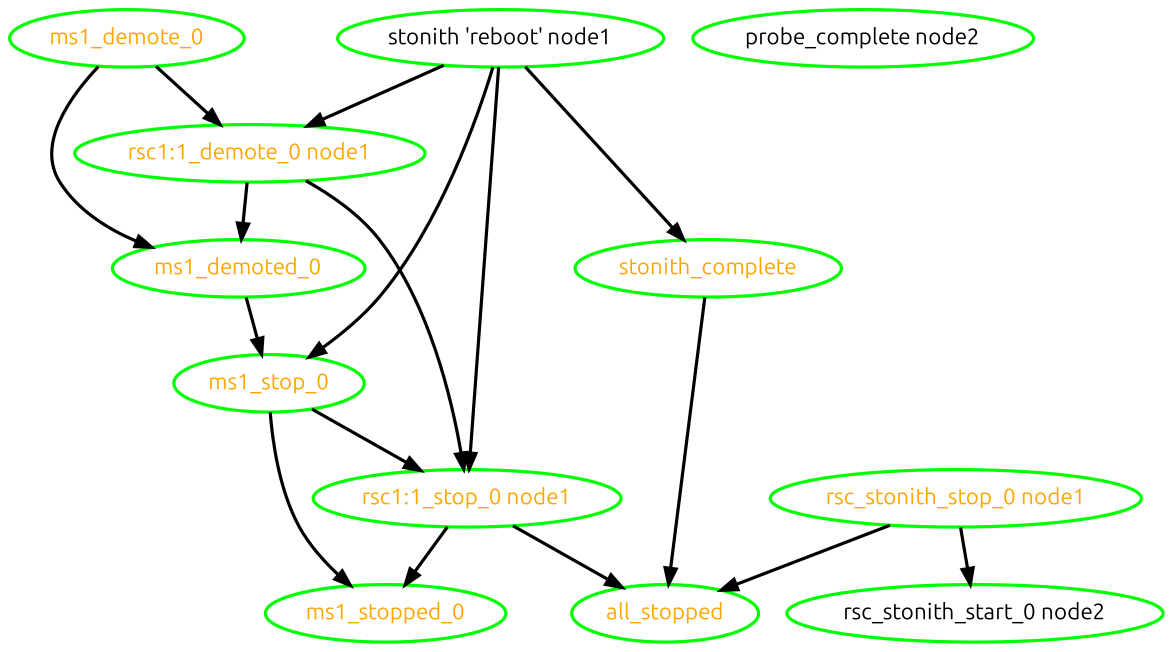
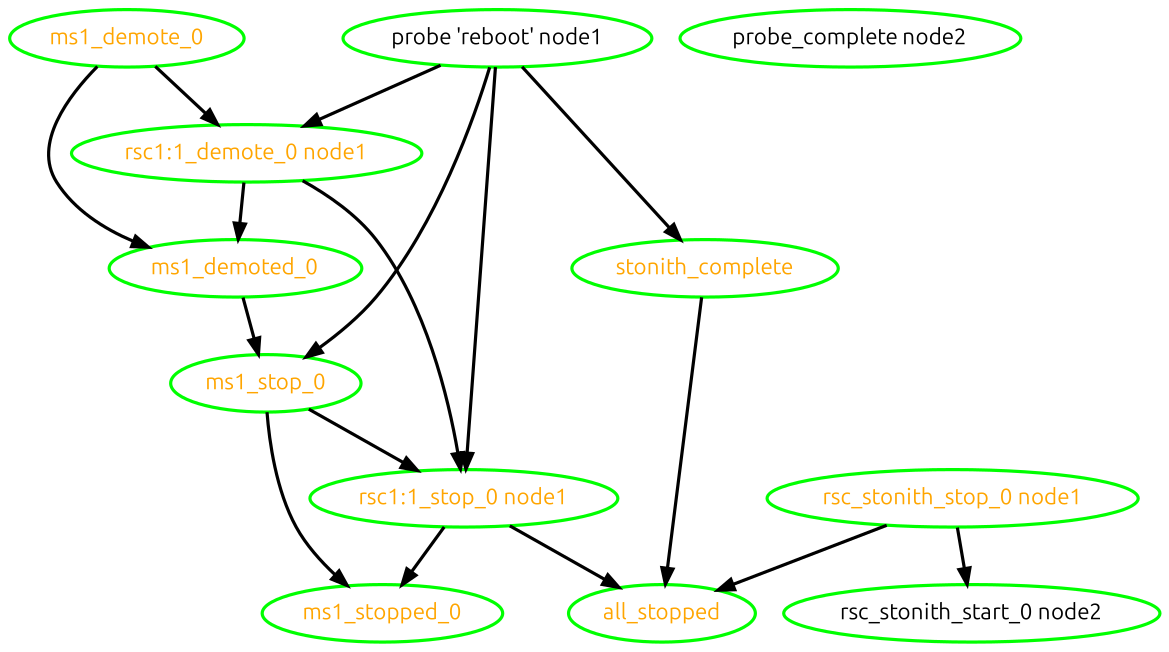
(501, 38) -> (497, 38)
